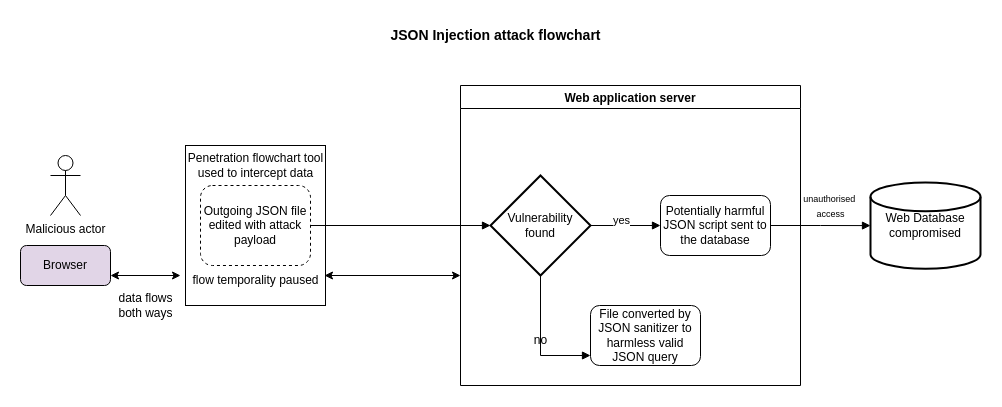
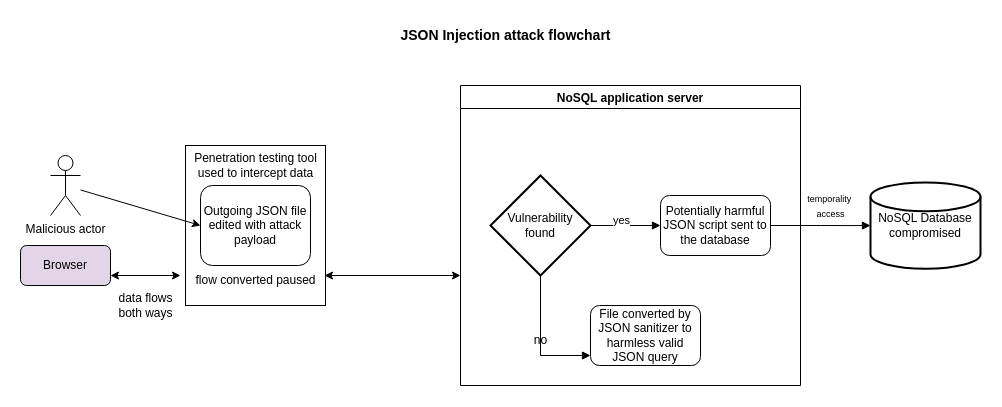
(496, 36) -> (506, 36)
(630, 98) -> (630, 98)
(256, 166) -> (256, 166)
(831, 206) -> (831, 206)
none -> (137, 207)
(256, 226) -> (256, 226)
(396, 226) -> none
(926, 226) -> (926, 226)
(256, 281) -> (256, 281)
